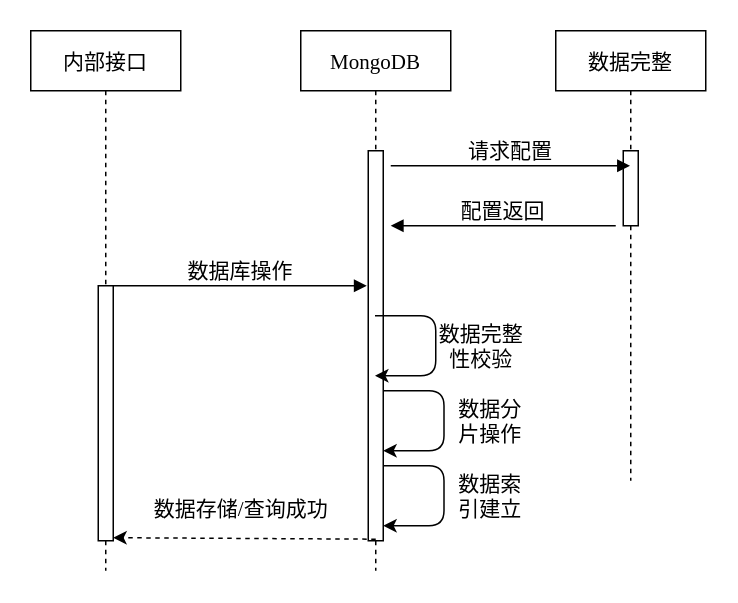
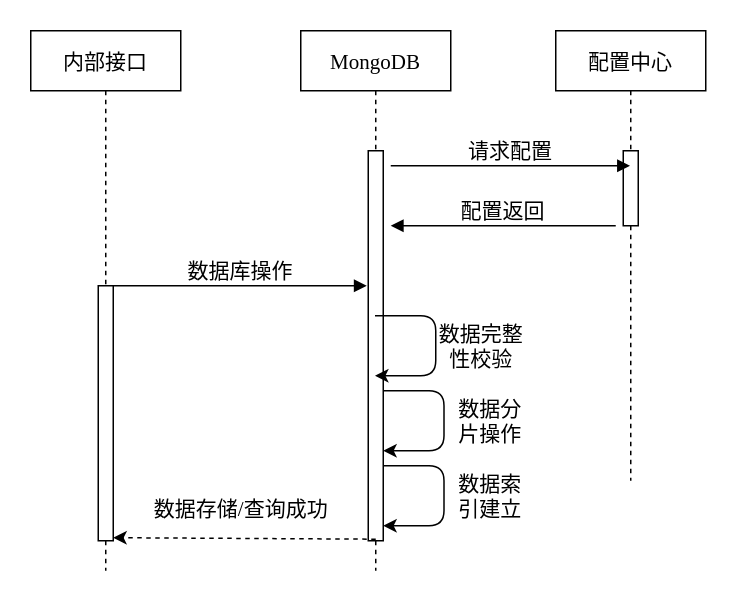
(630, 62) -> (630, 62)
